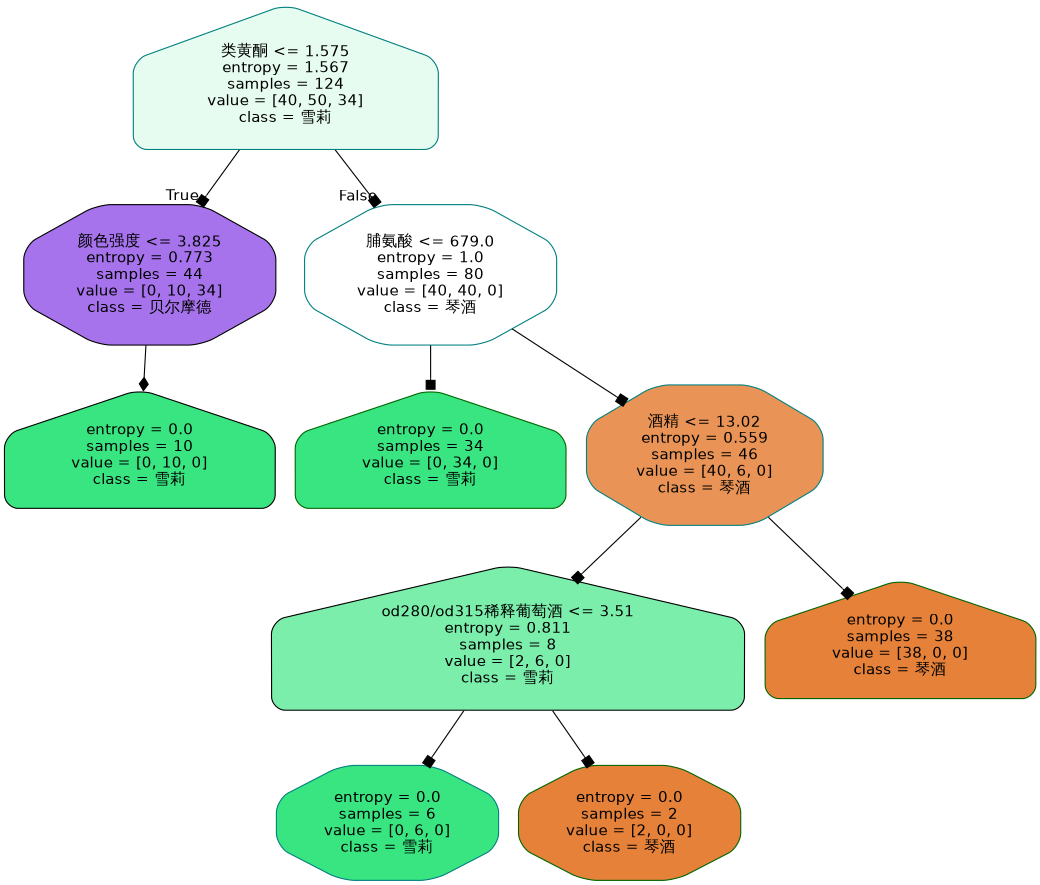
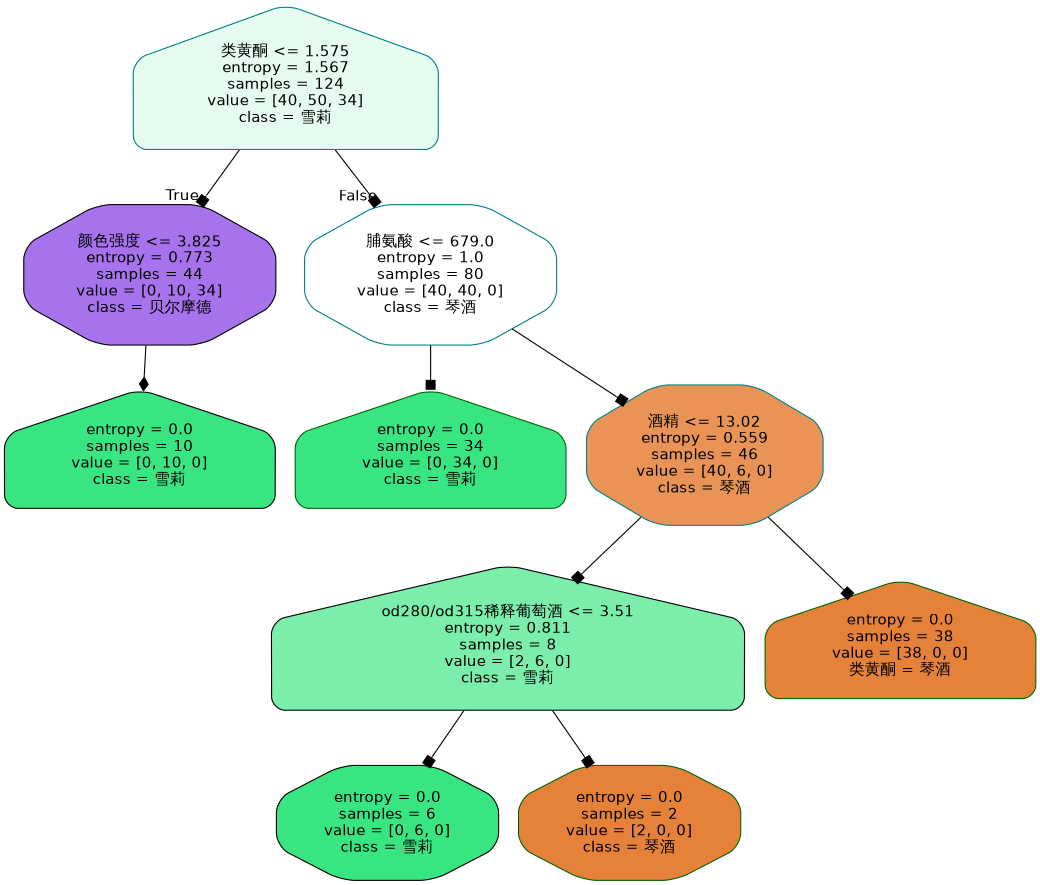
(900, 645) -> (900, 645)
(387, 823) -> (387, 823)
